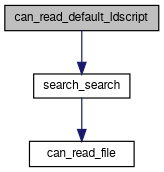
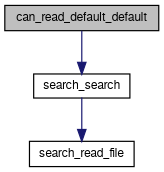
(82, 18) -> (82, 18)
(82, 154) -> (82, 154)
